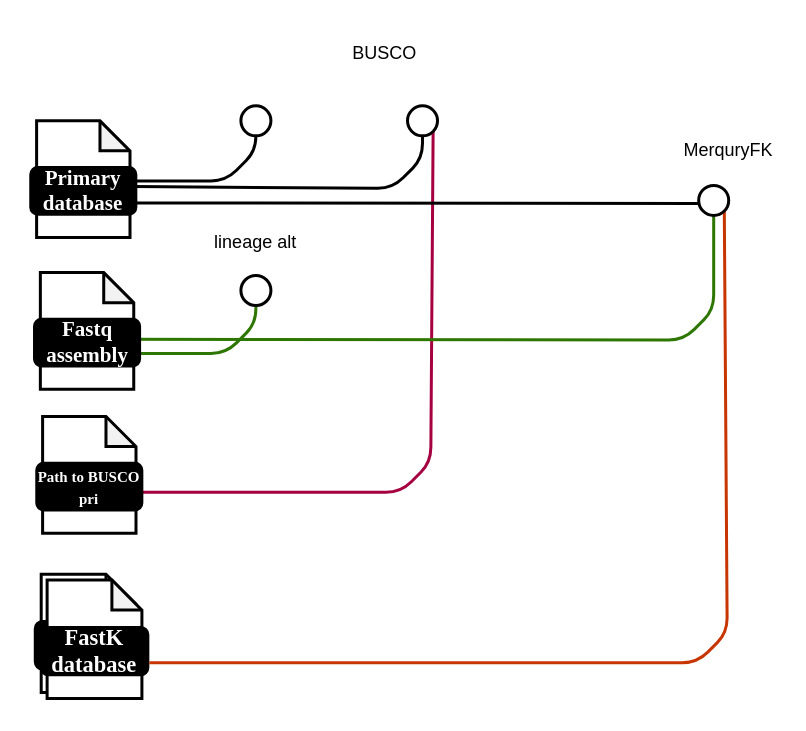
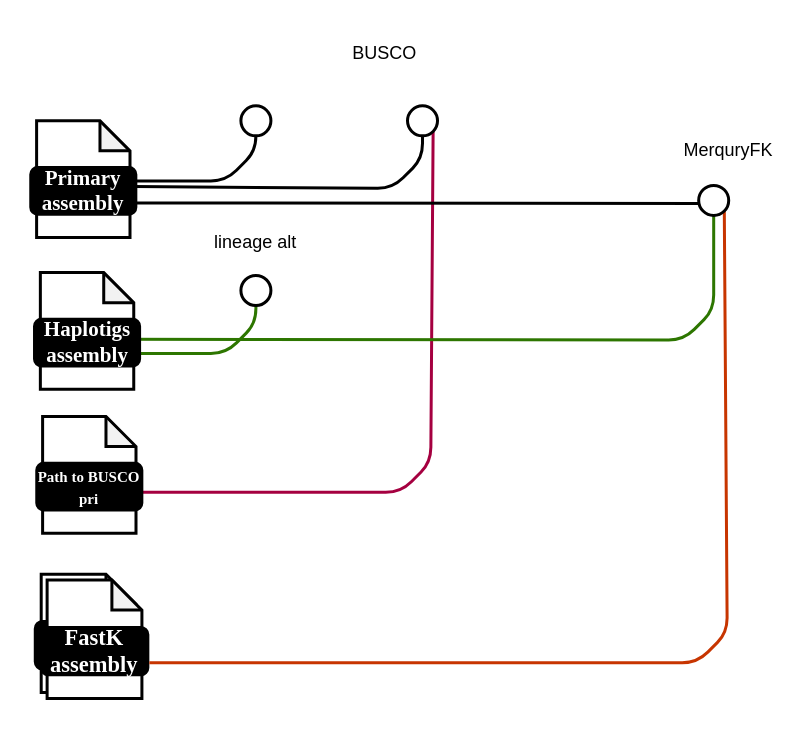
(83, 191) -> (83, 191)
(88, 343) -> (88, 343)
(95, 650) -> (95, 650)
